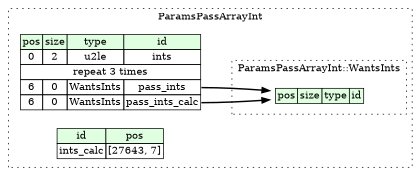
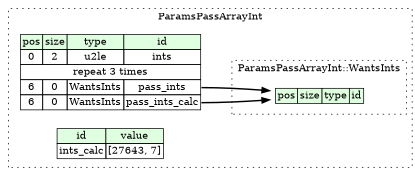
(135, 136) -> (135, 136)
